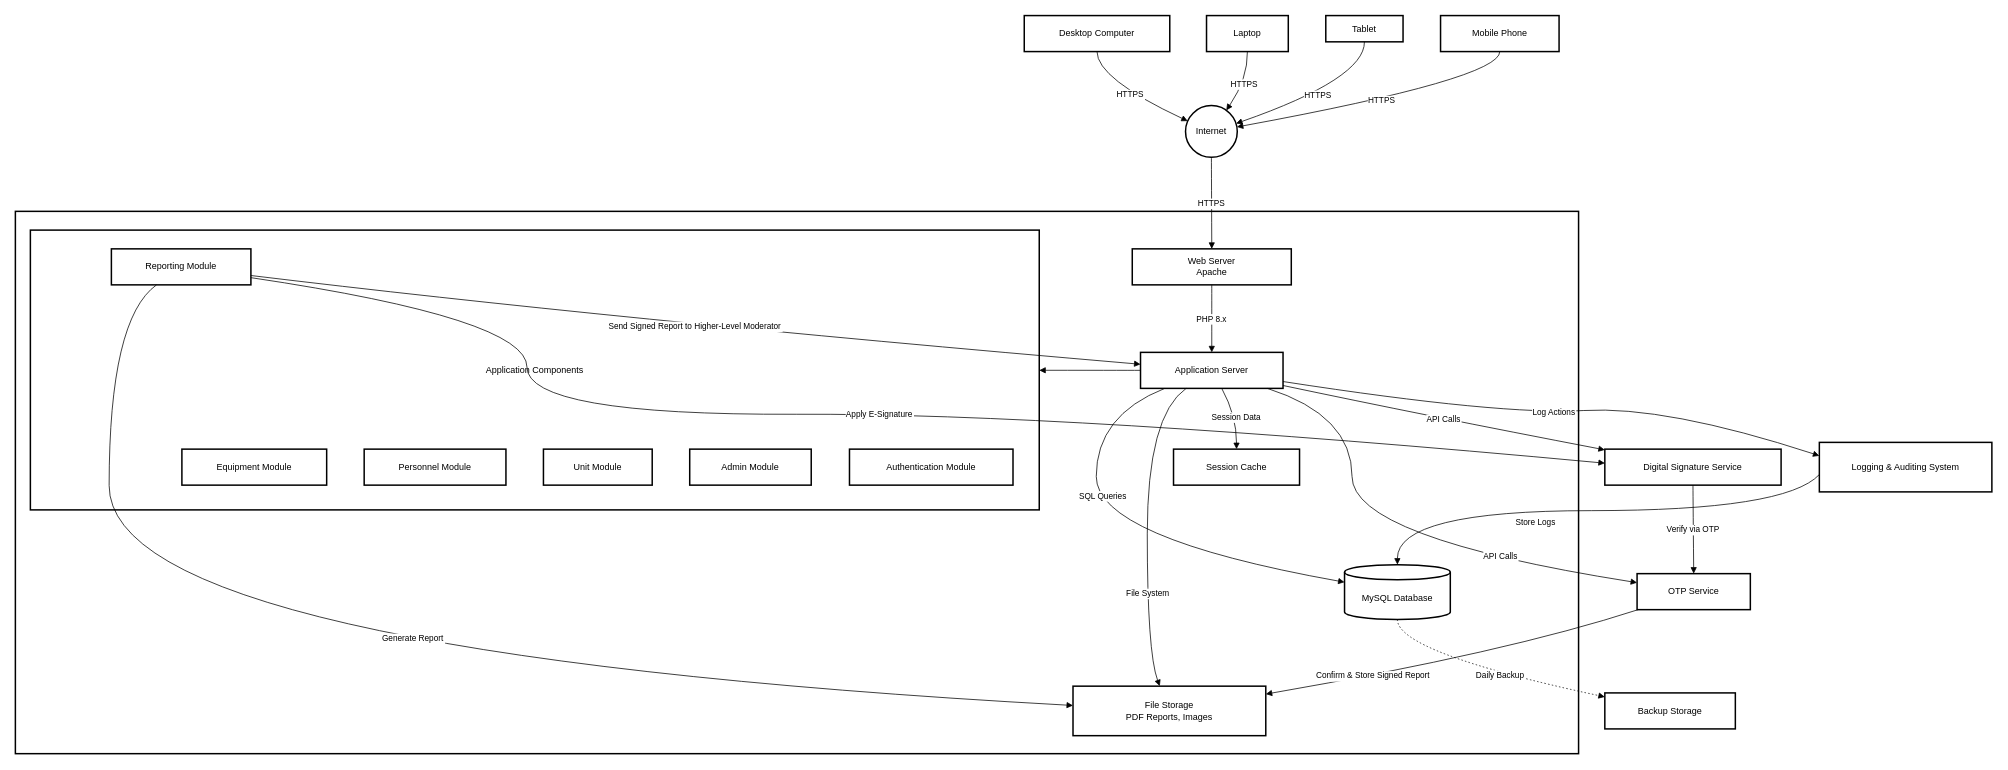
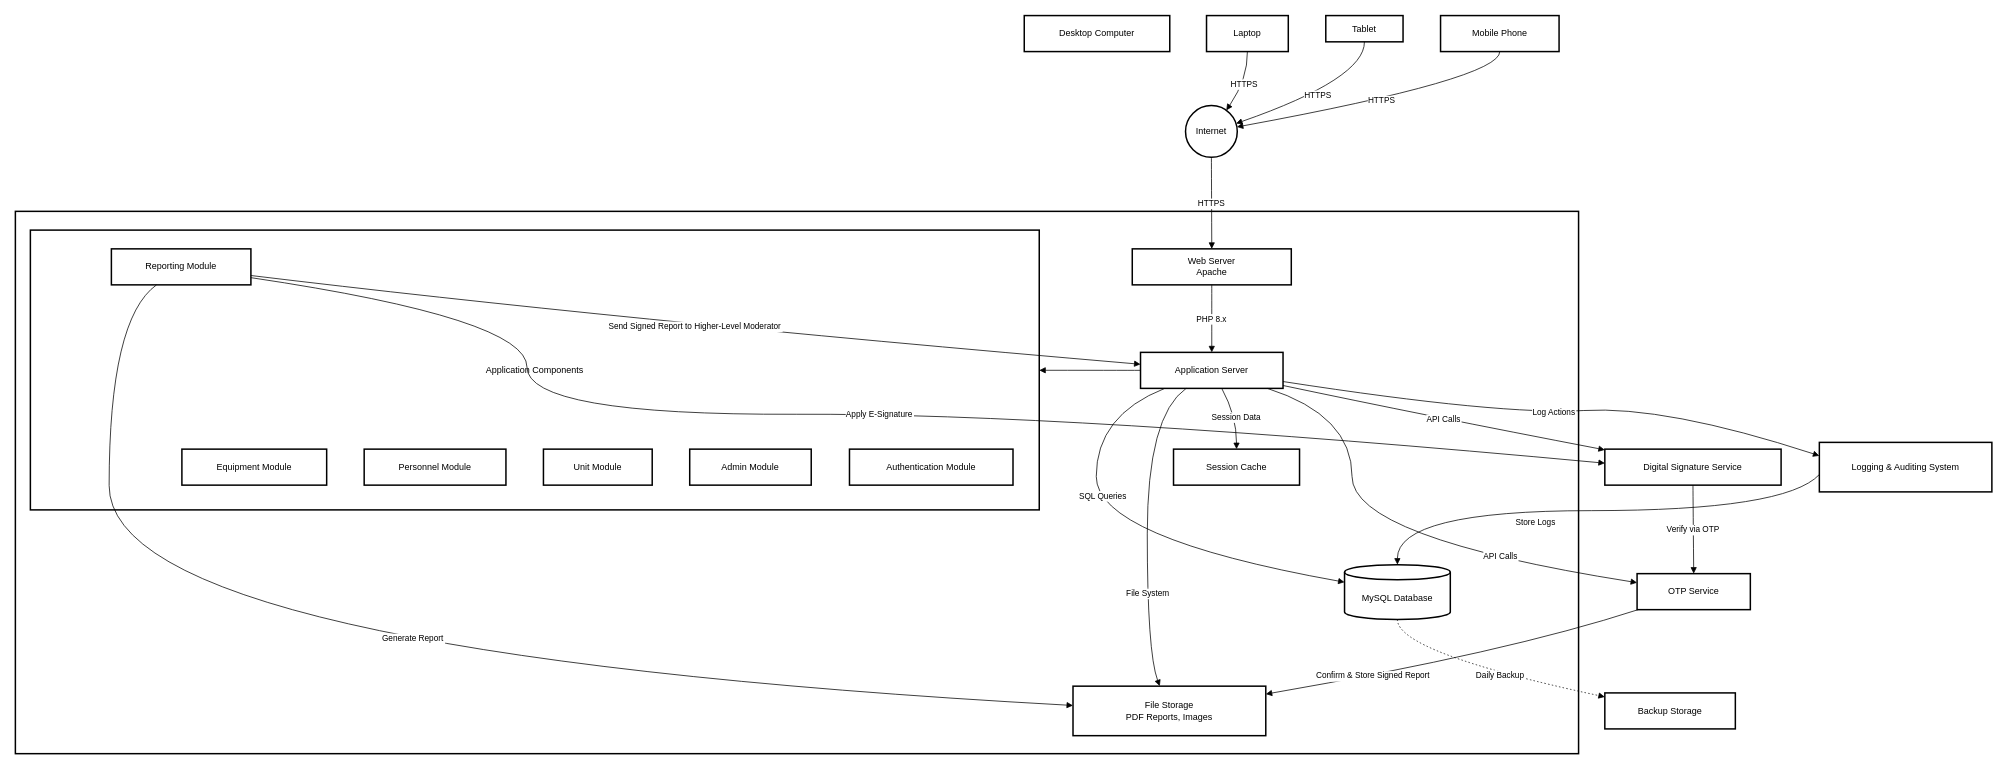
(1133, 92) -> none
